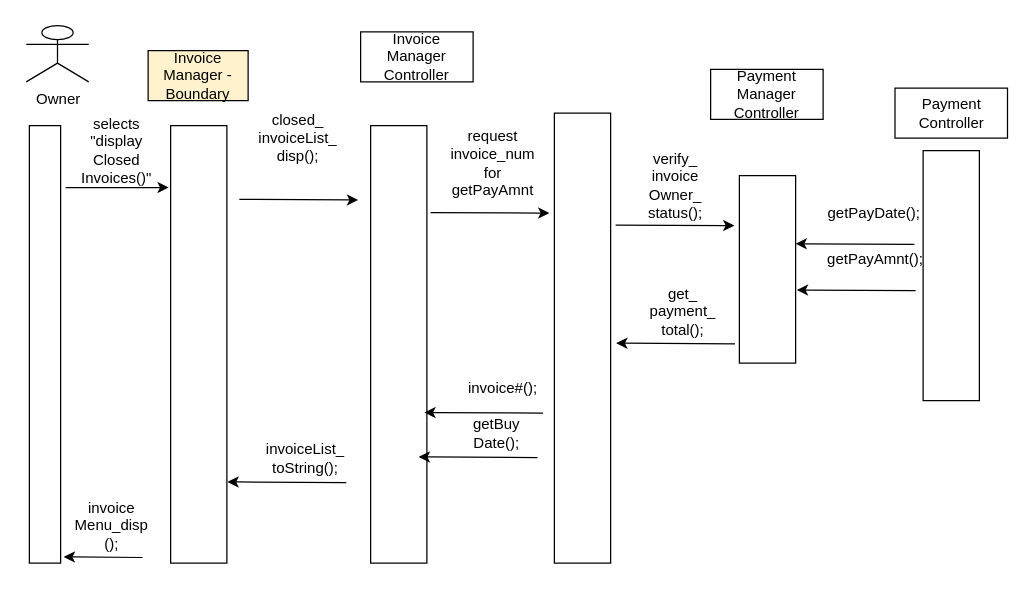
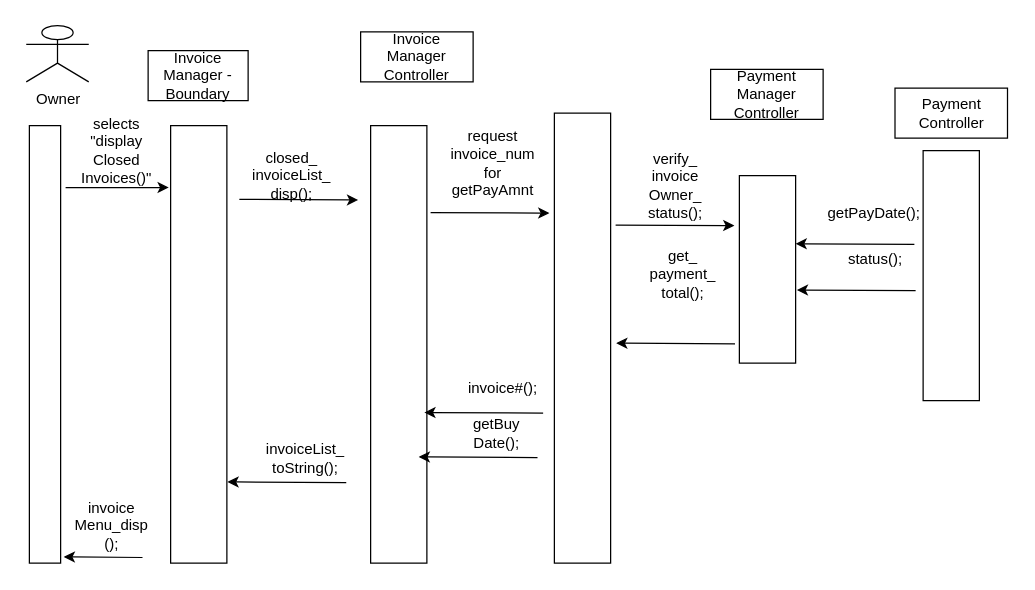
(198, 76) -> (198, 76)
(298, 138) -> (292, 176)
(876, 259) -> (876, 259)
(683, 312) -> (683, 274)
